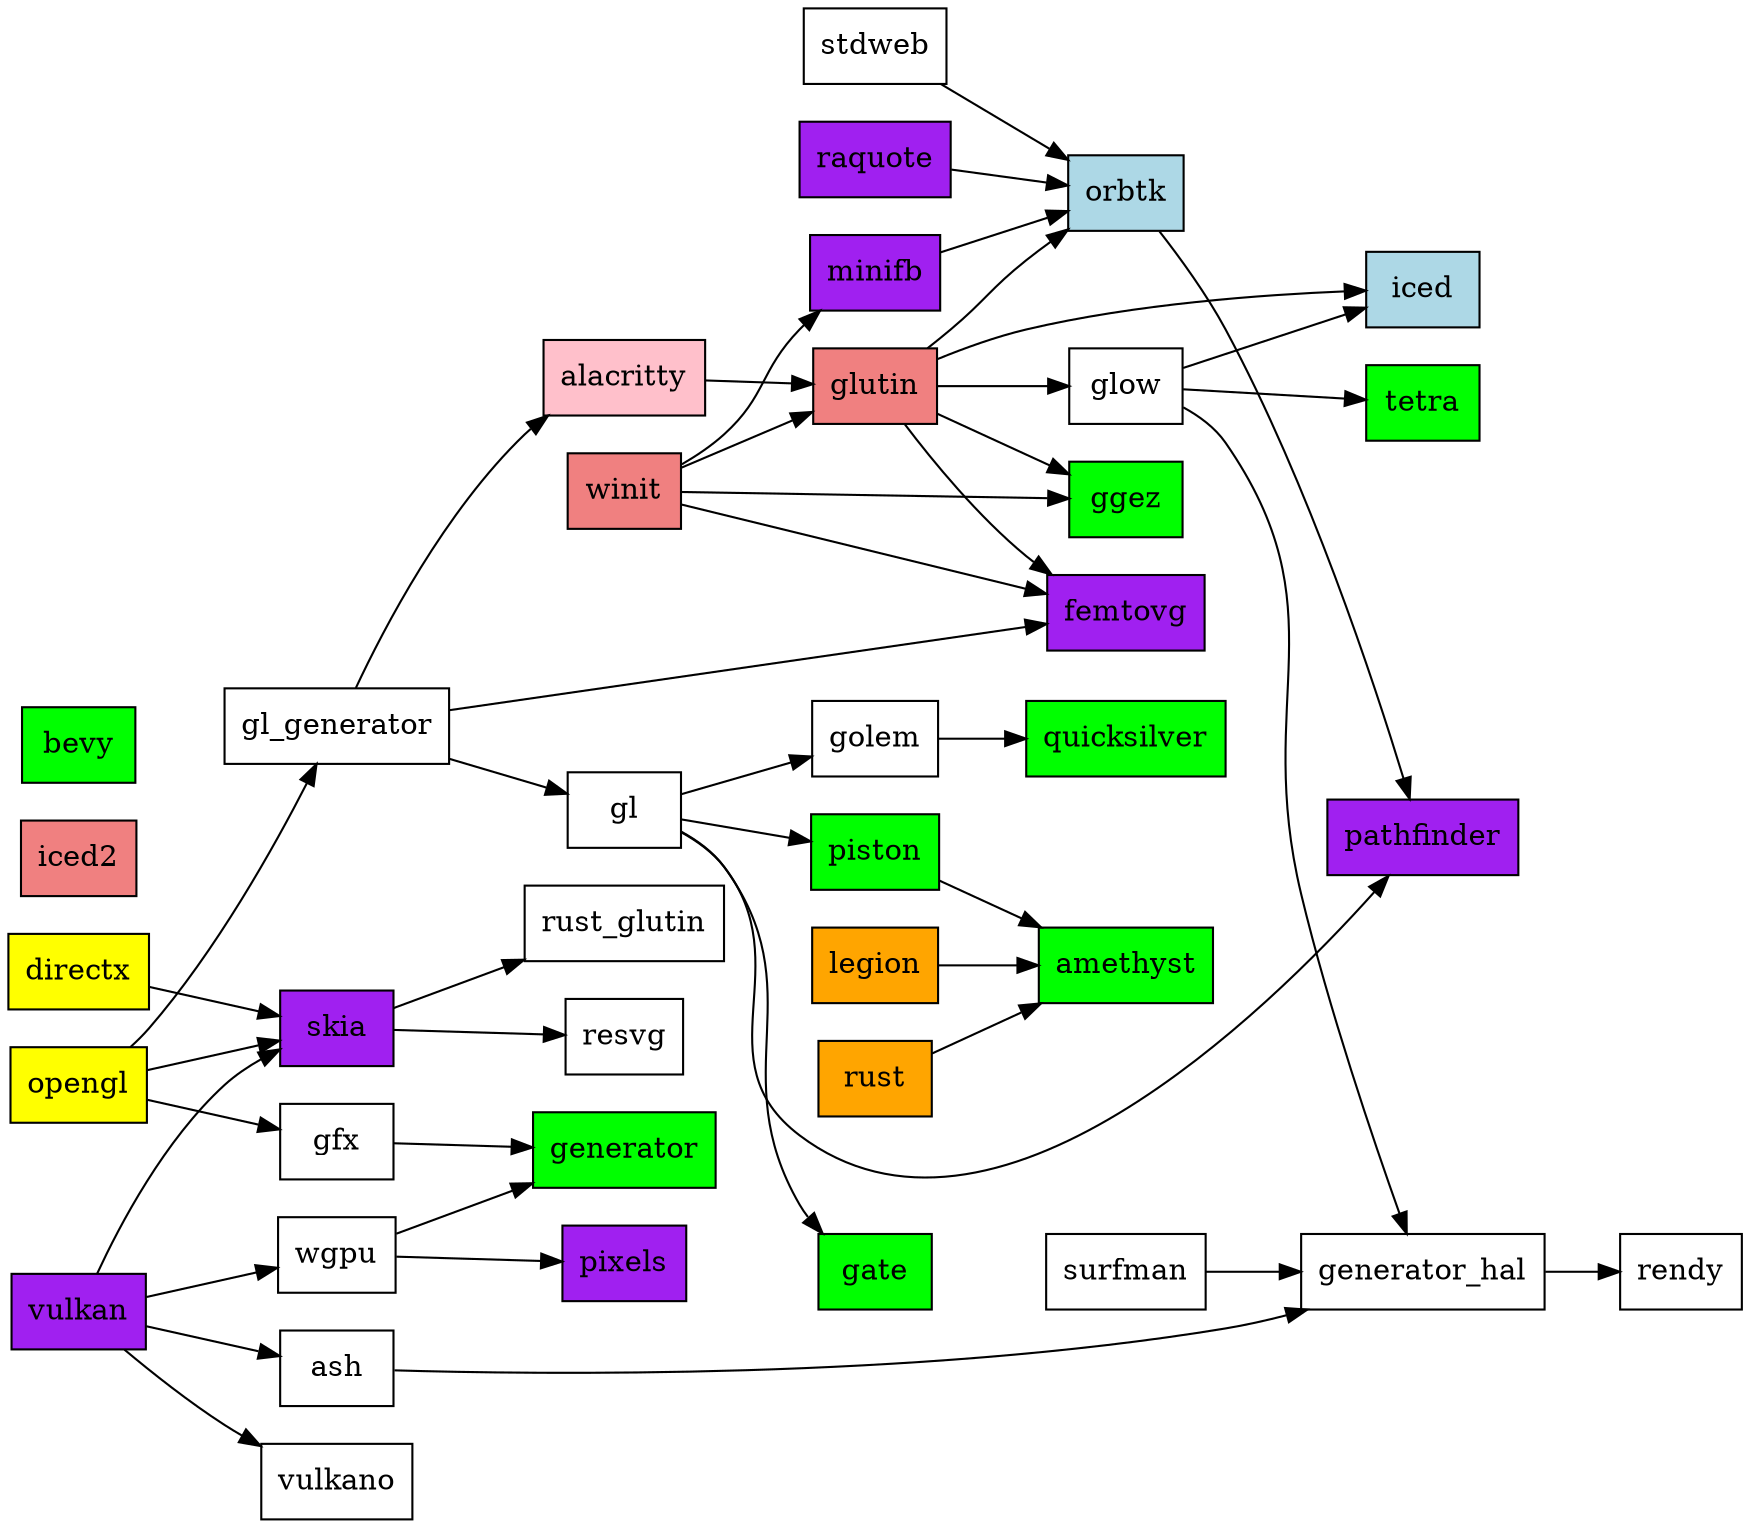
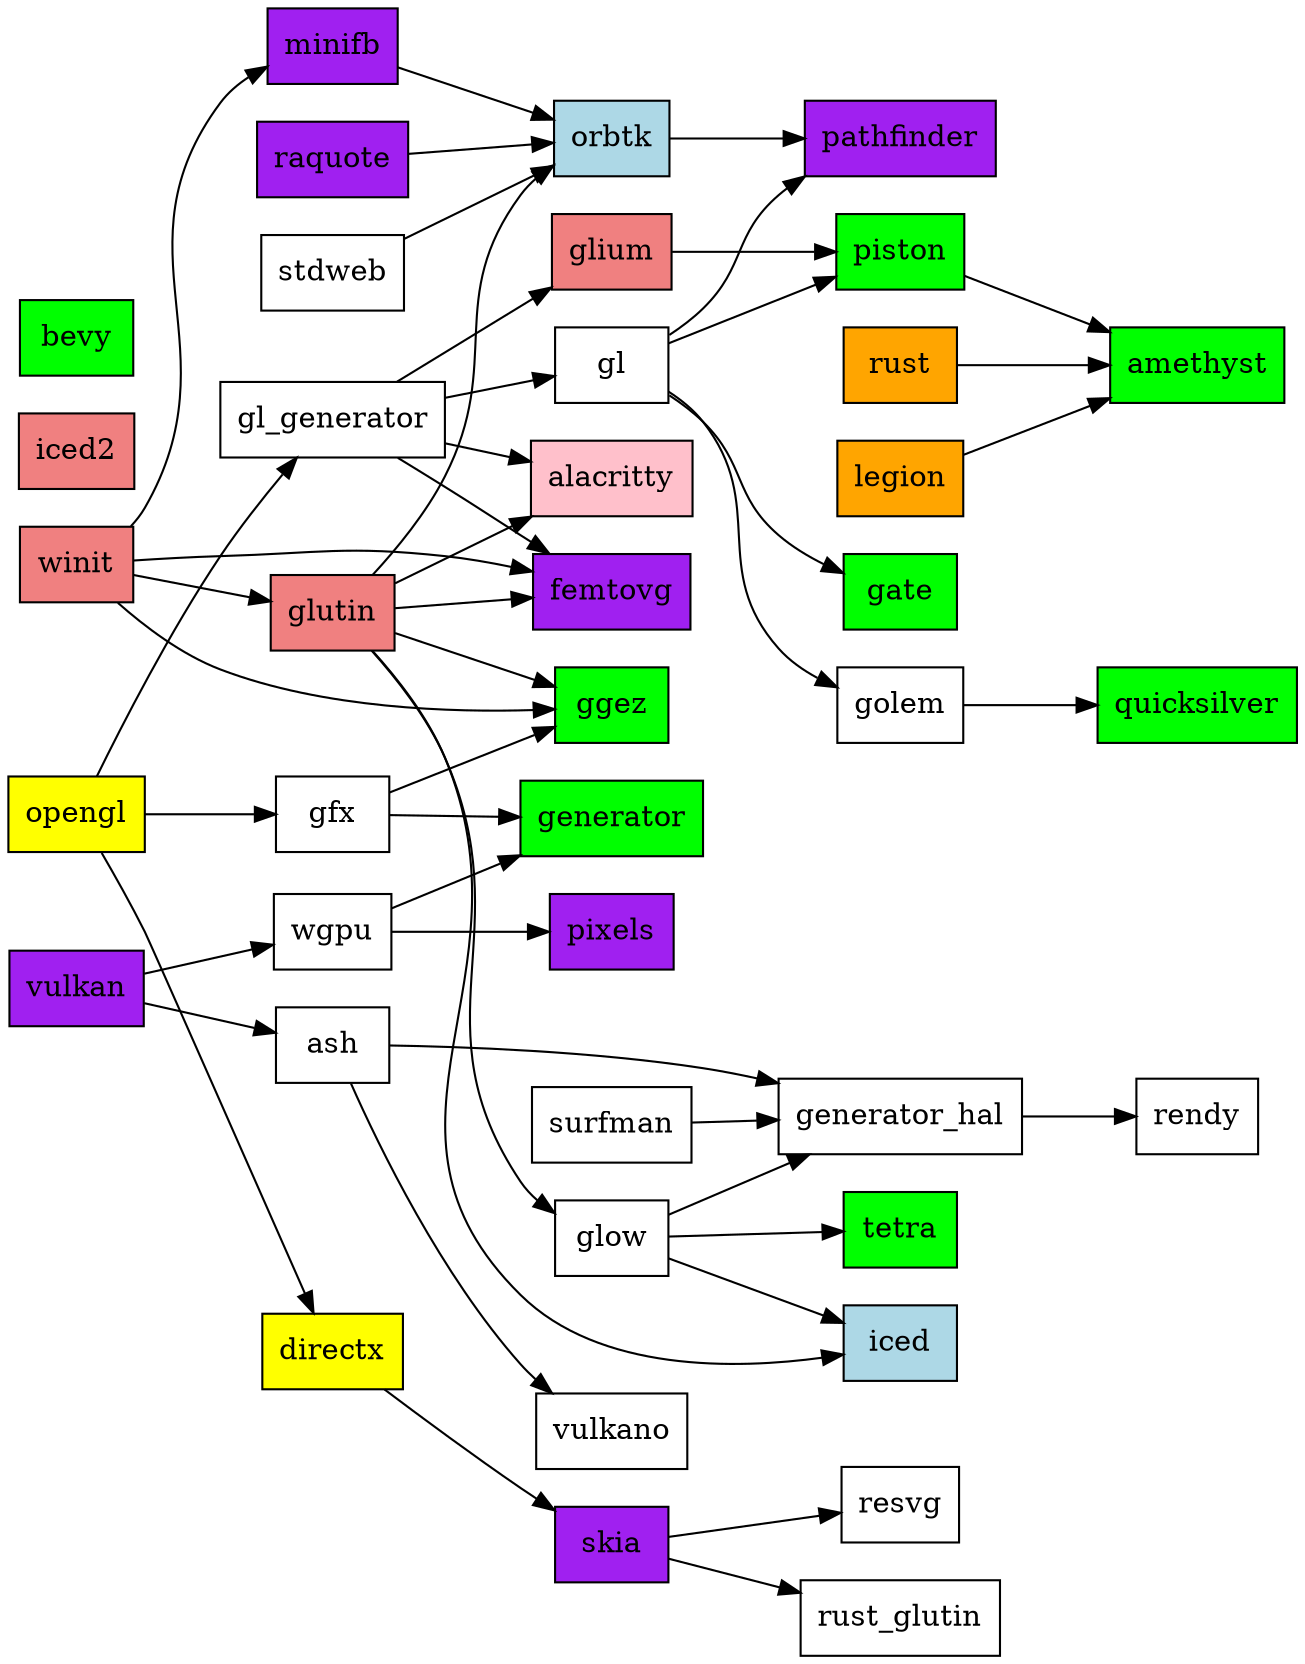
none -> (612, 252)
(748, 382) -> (471, 546)
none -> (462, 764)
(203, 1058) -> (207, 1071)
(165, 1155) -> none
(182, 1395) -> (431, 1239)
